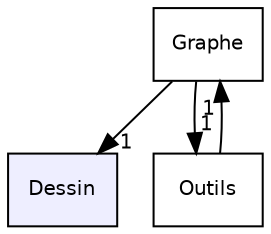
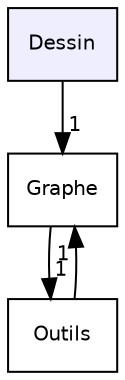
(143, 110) -> (63, 107)
